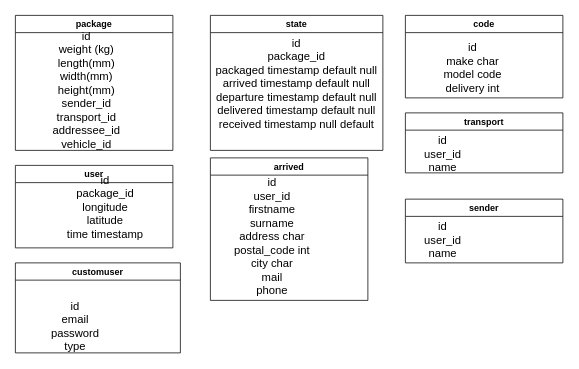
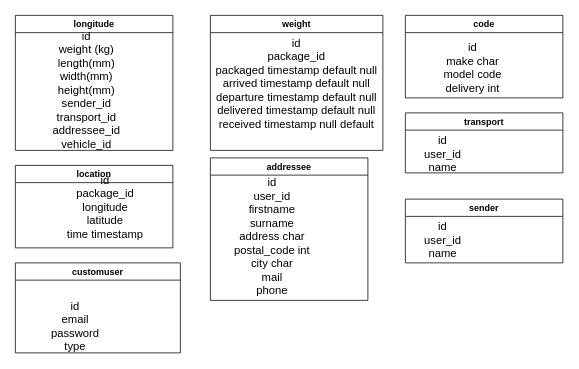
(94, 24) -> (94, 24)
(297, 24) -> (297, 24)
(289, 167) -> (289, 167)
(94, 174) -> (94, 174)
